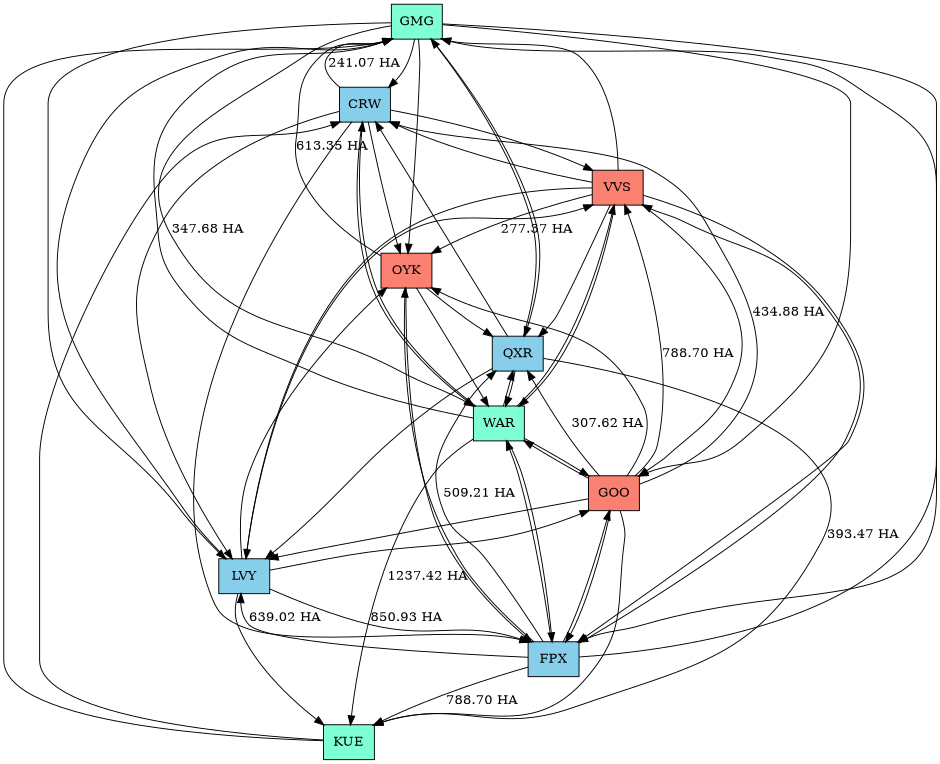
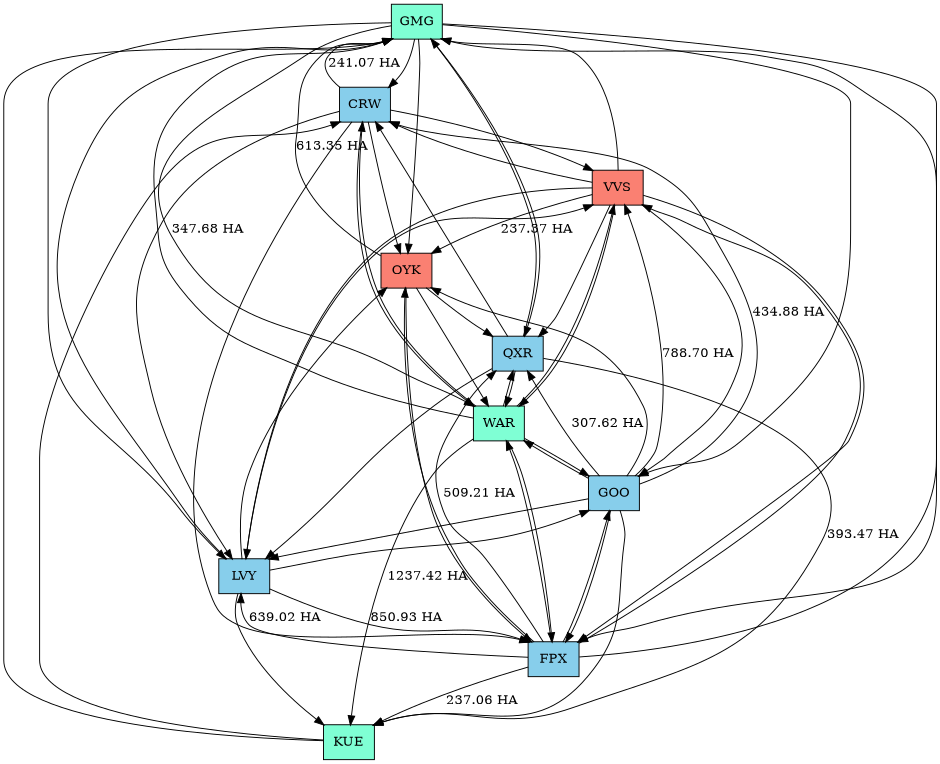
(537, 229) -> (537, 229)
(614, 493) -> (614, 493)
(482, 701) -> (482, 701)
